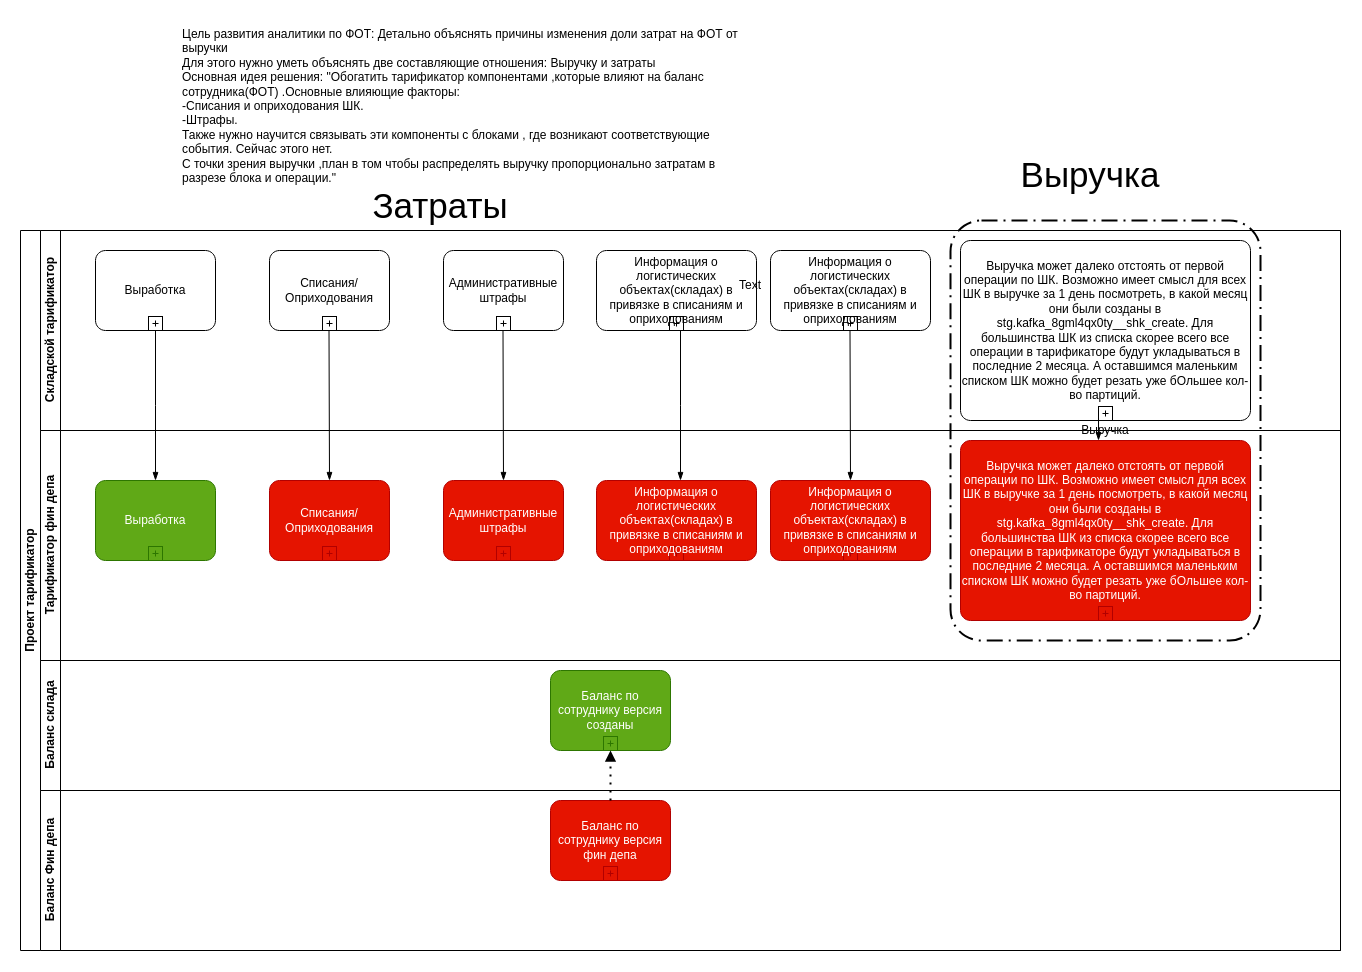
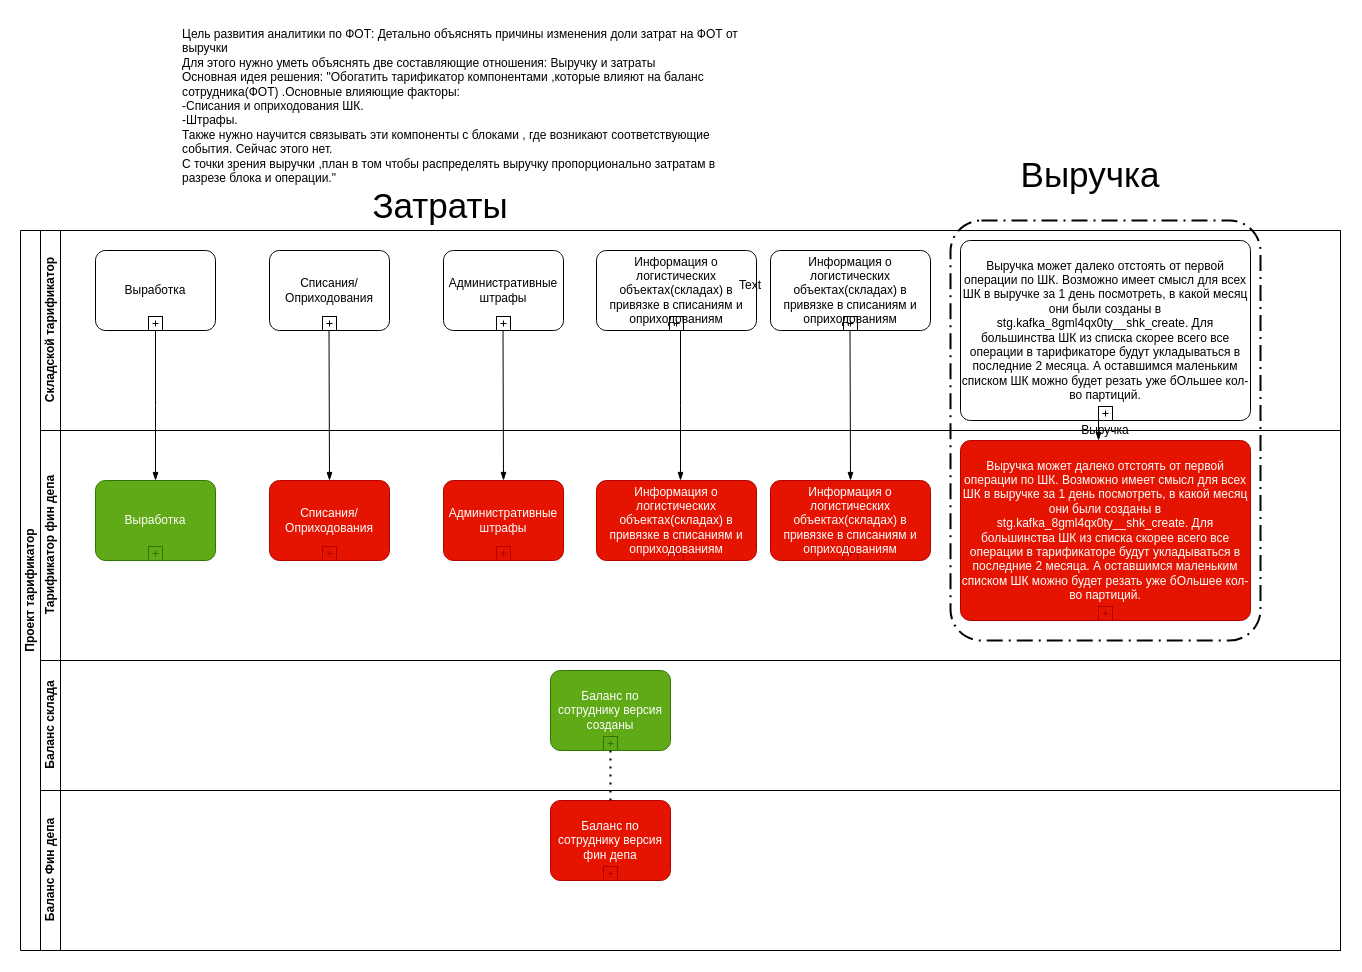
(611, 762) -> (611, 758)
